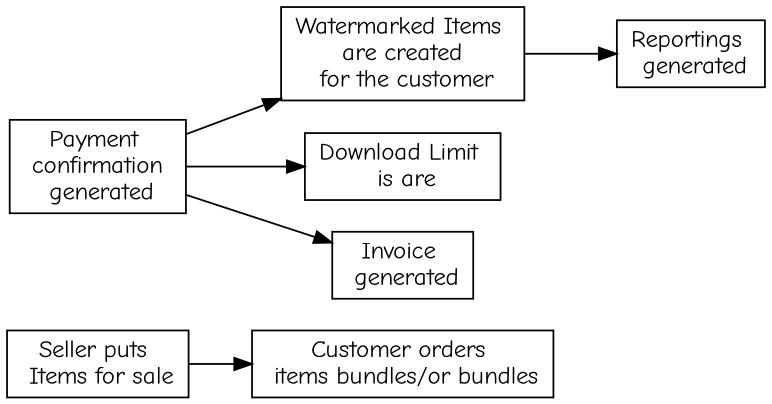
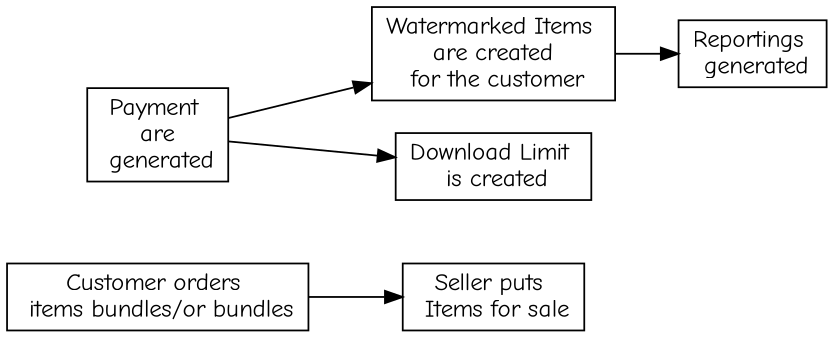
(98, 167) -> (158, 135)
(403, 167) -> (494, 167)
(403, 265) -> none
(212, 364) -> (347, 297)
